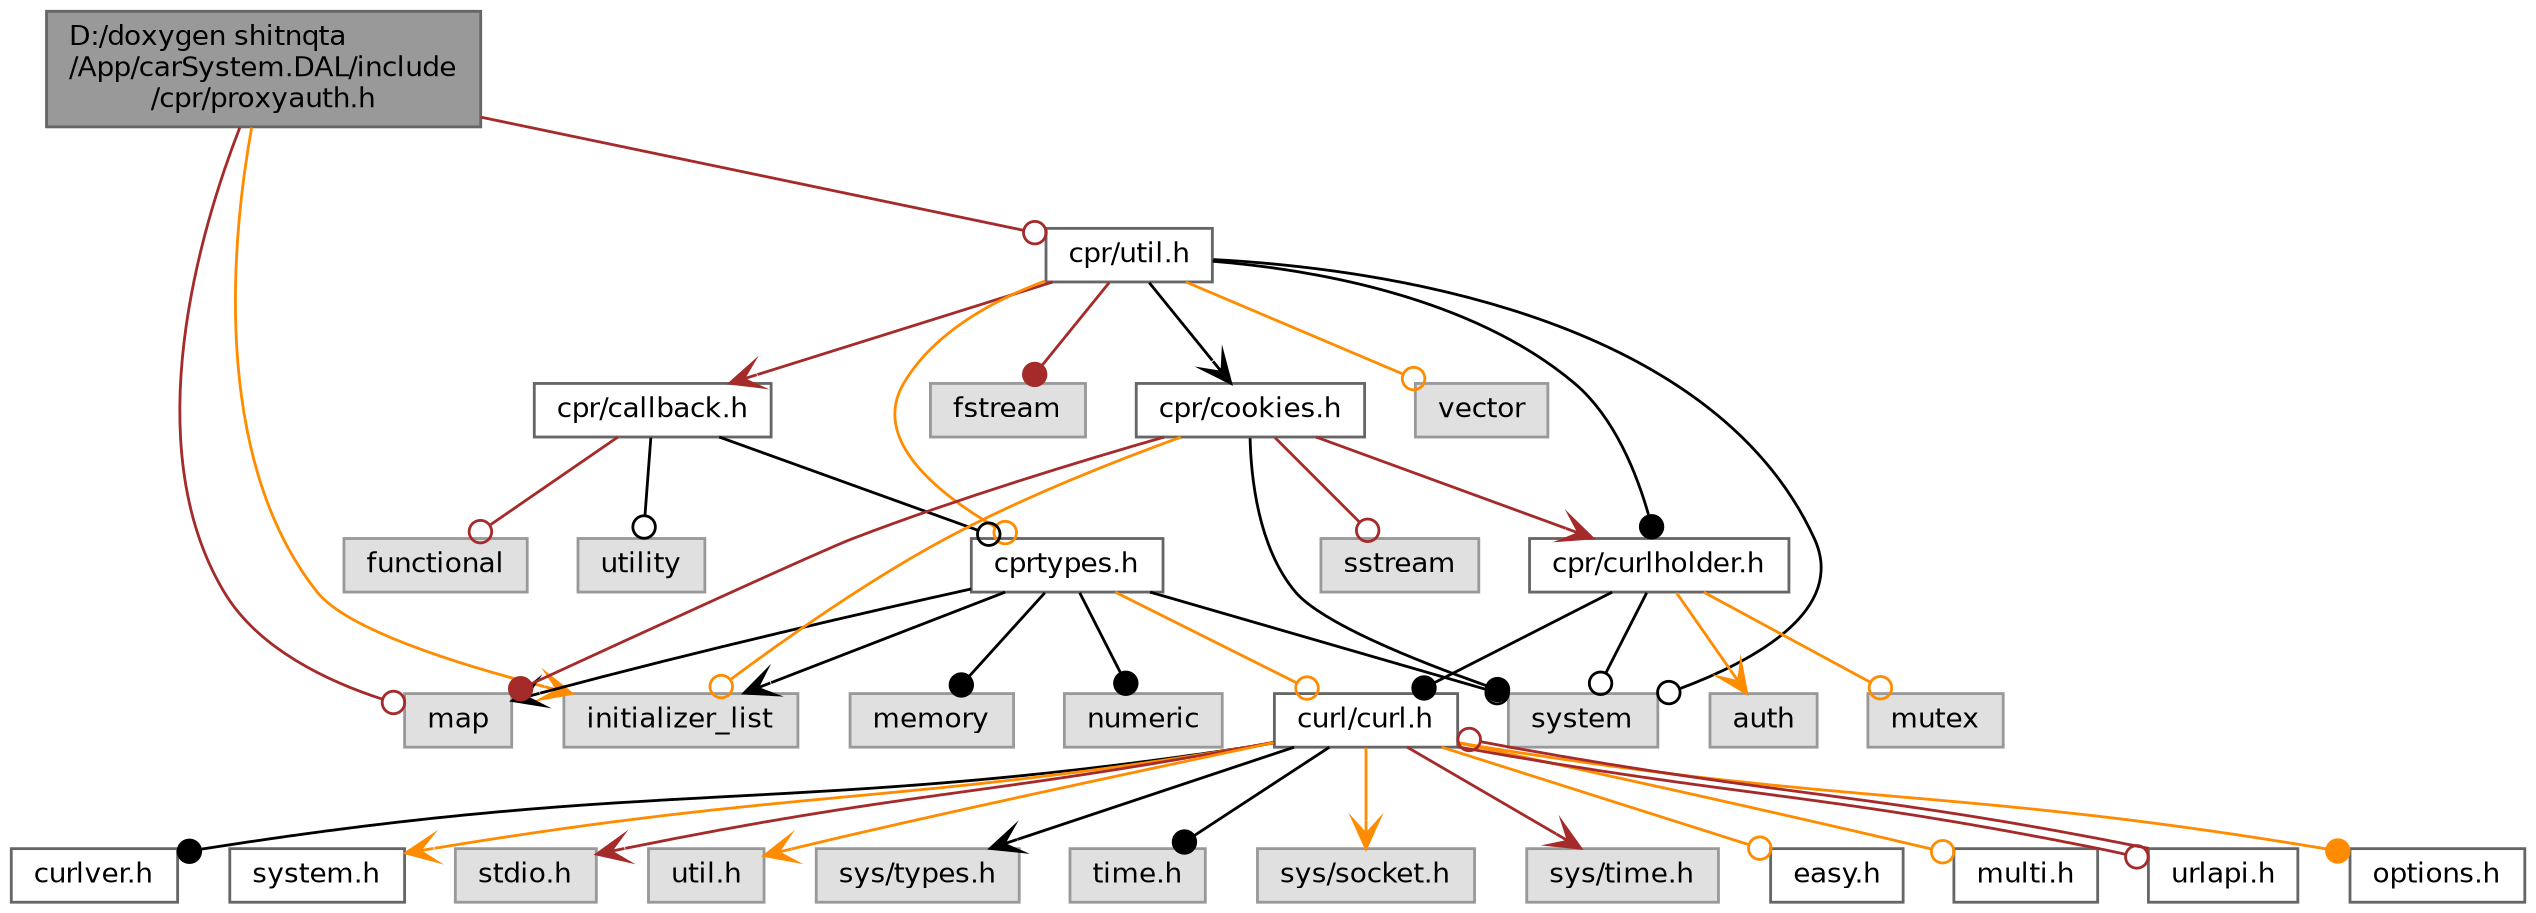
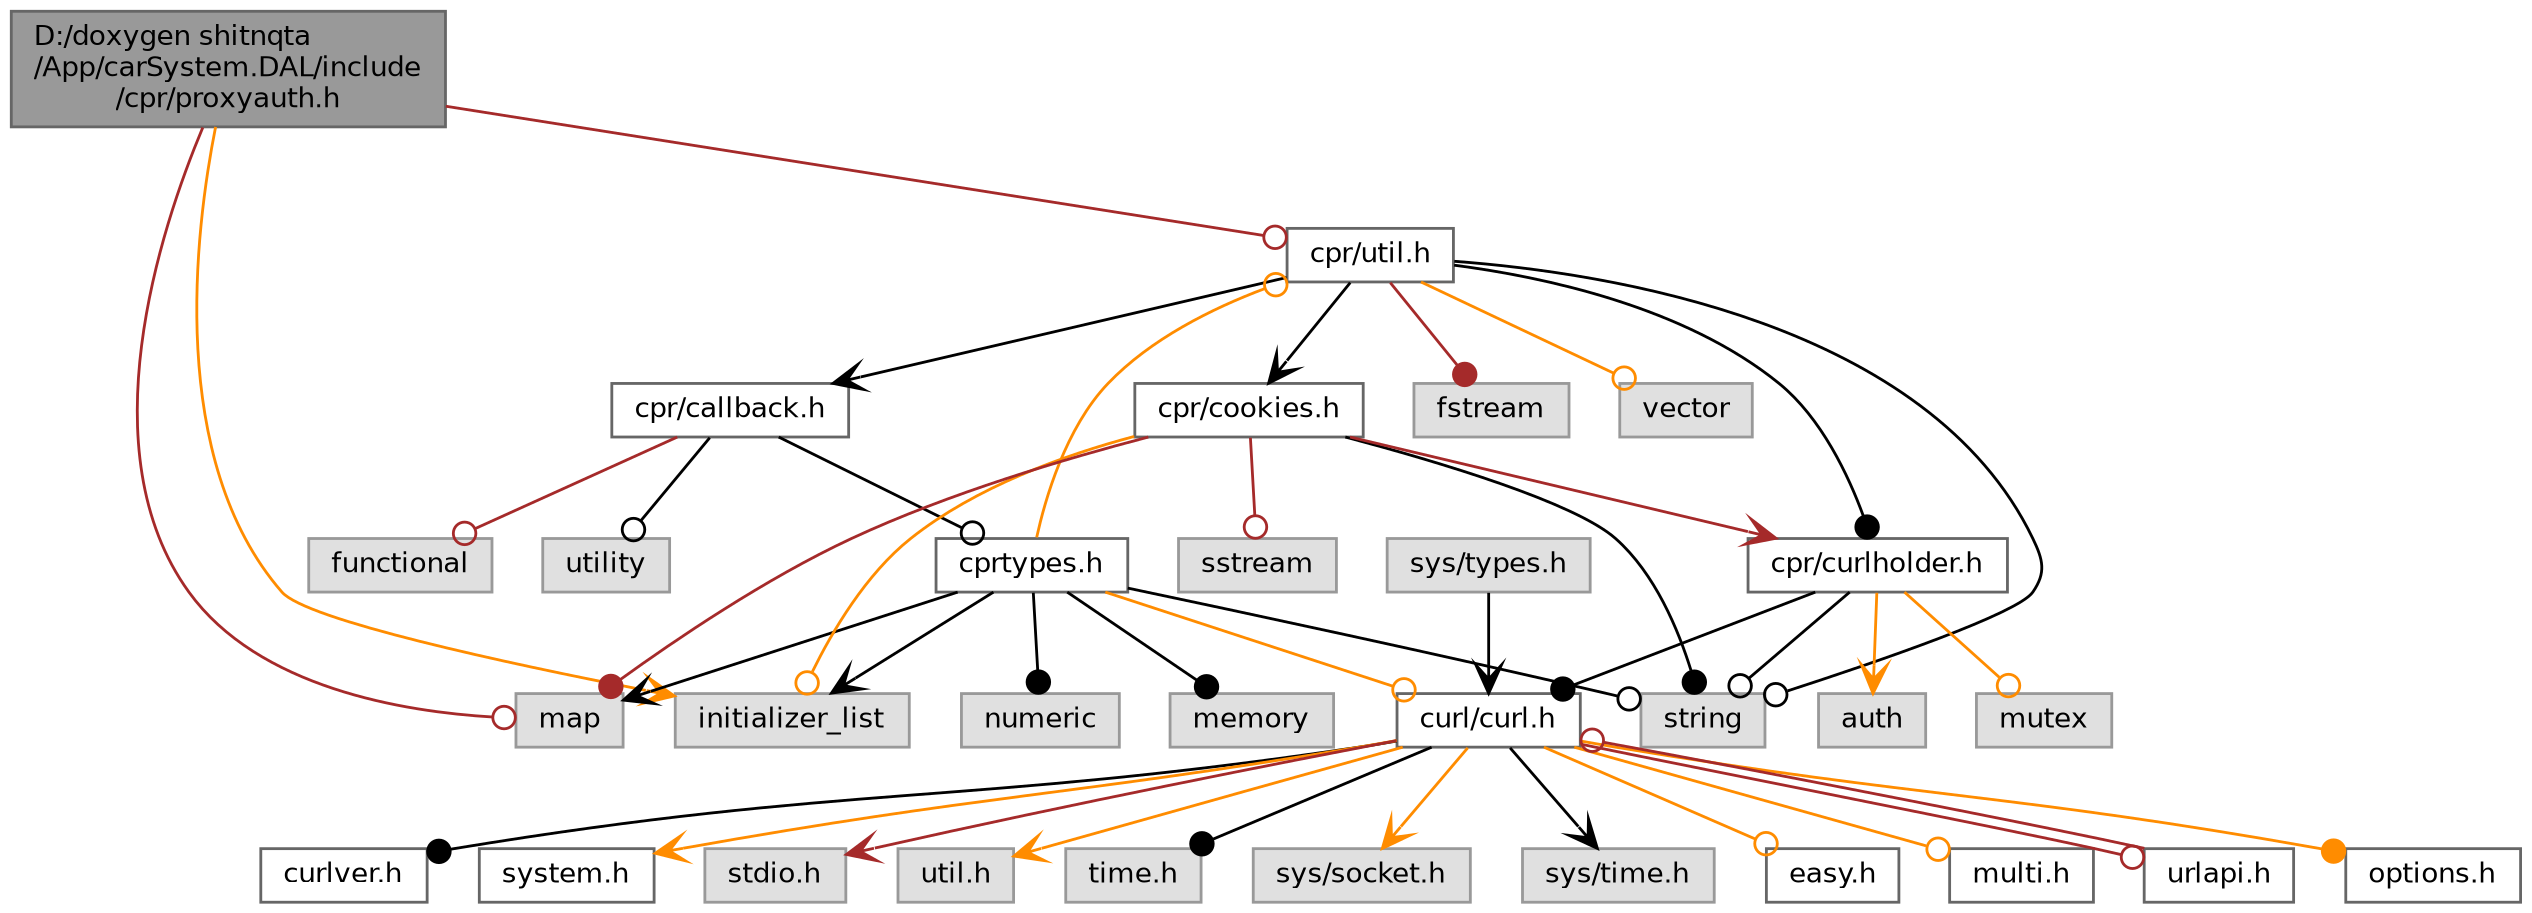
(905, 328) -> (1074, 327)
(902, 389) -> (1113, 379)
(1583, 720) -> (1703, 720)
(1482, 791) -> (1544, 787)
(1156, 793) -> (1489, 629)
